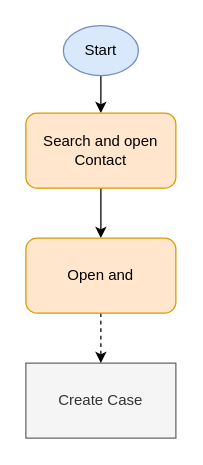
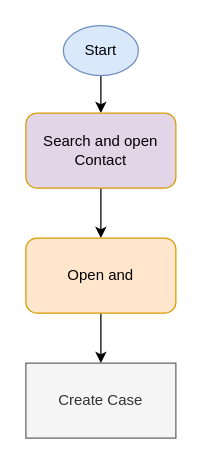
(101, 151) -> (101, 151)
(101, 333) -> (101, 333)
